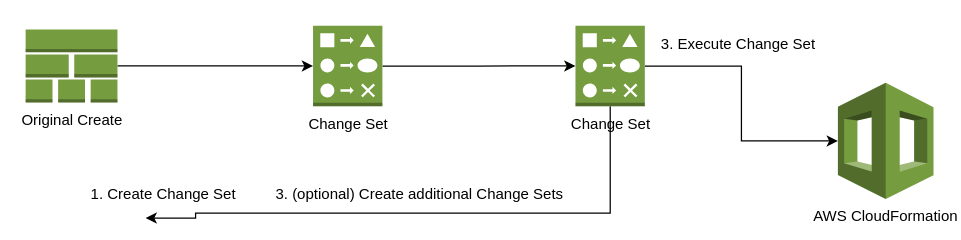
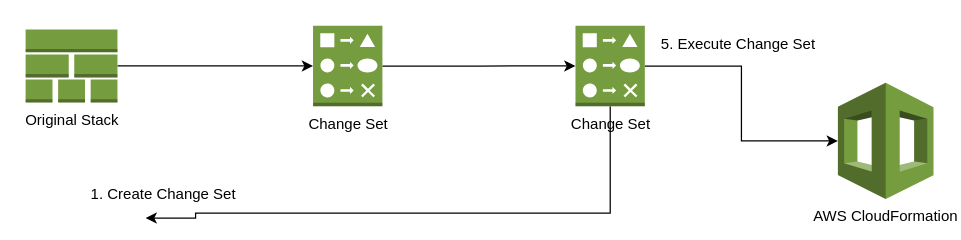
(739, 44) -> (739, 44)
(73, 121) -> (73, 121)
(419, 194) -> none
